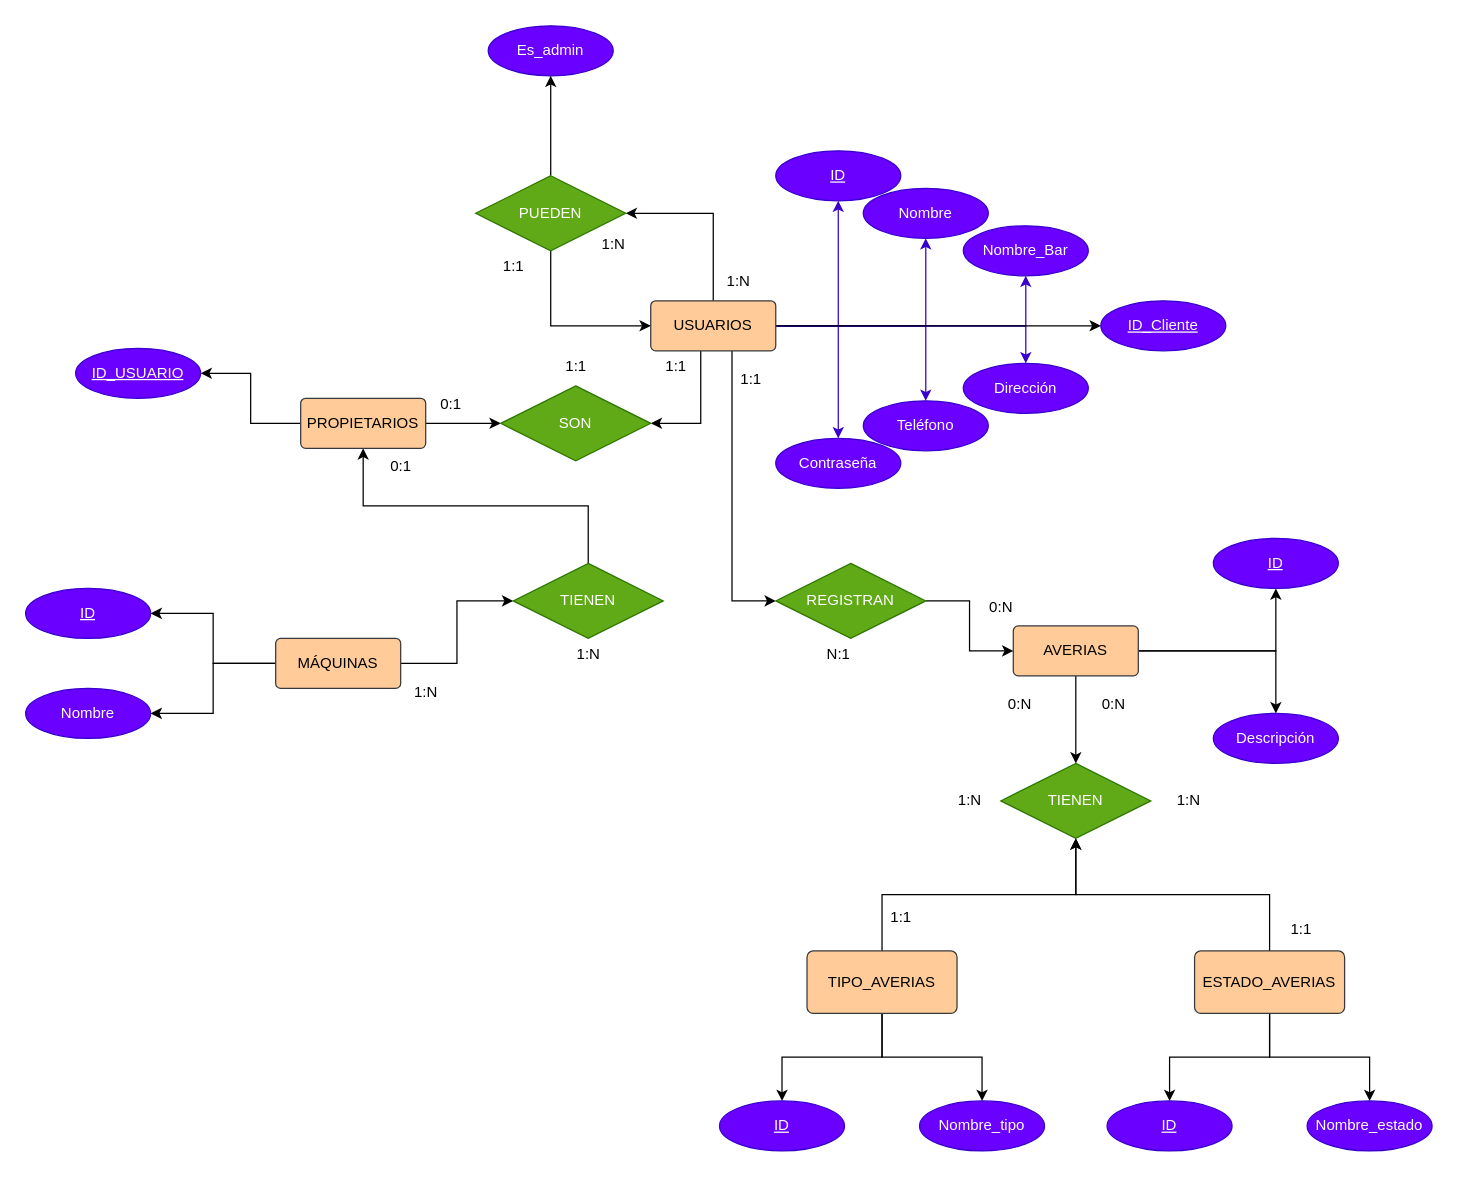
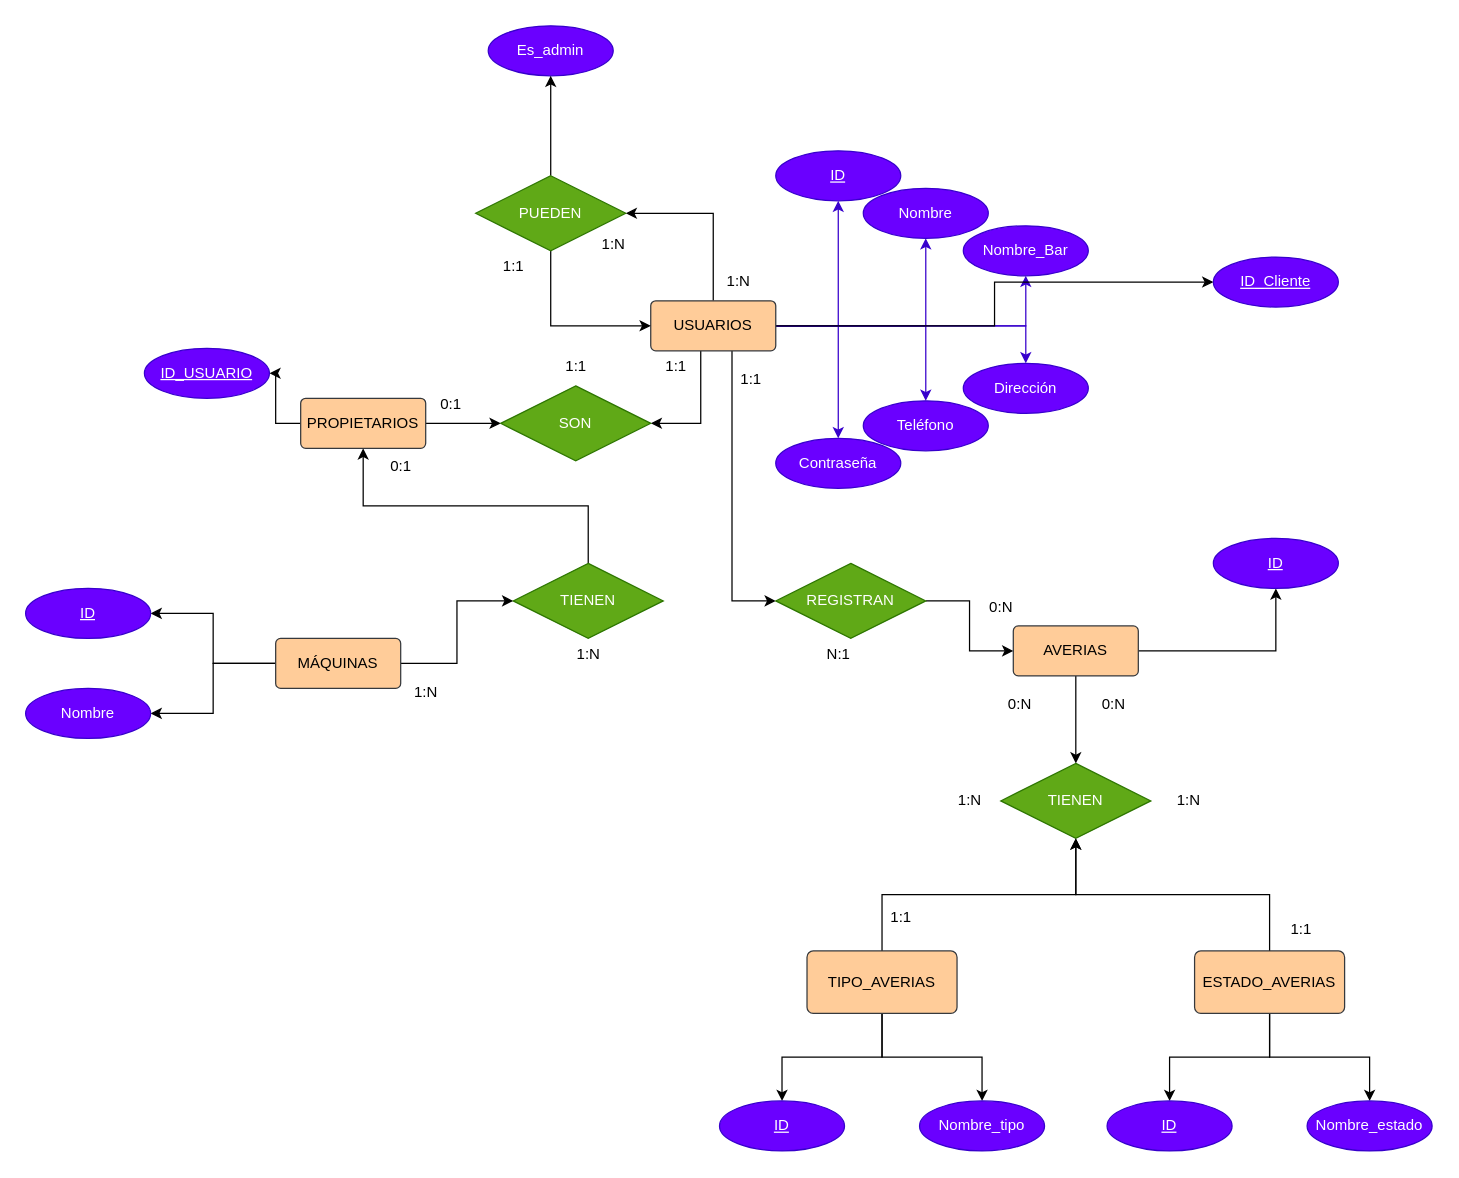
(1163, 326) -> (1276, 282)
(138, 373) -> (207, 373)
(1276, 678) -> none
(1276, 738) -> none
